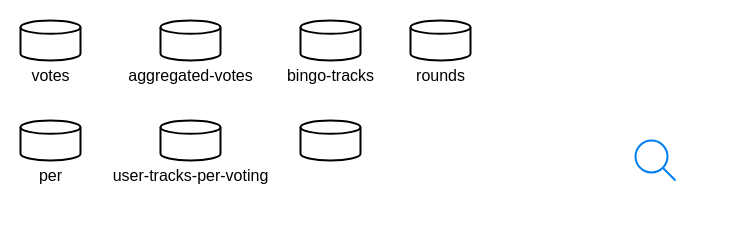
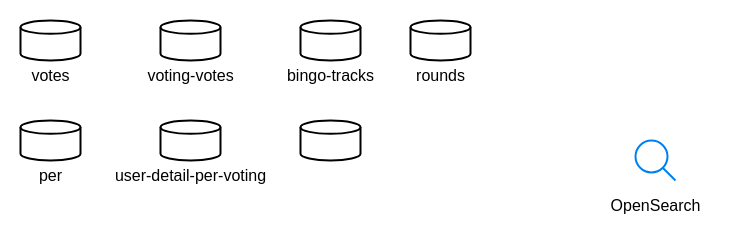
(191, 76) -> (191, 76)
(191, 176) -> (191, 176)
none -> (656, 206)
